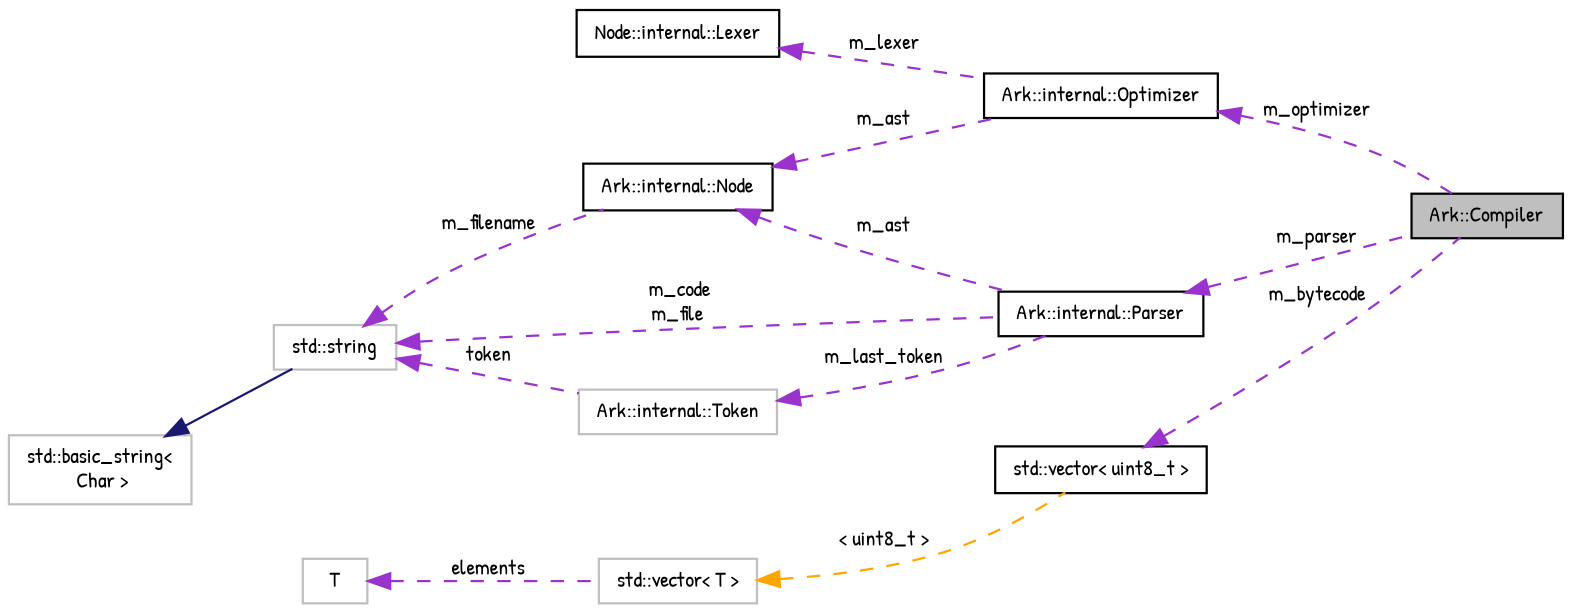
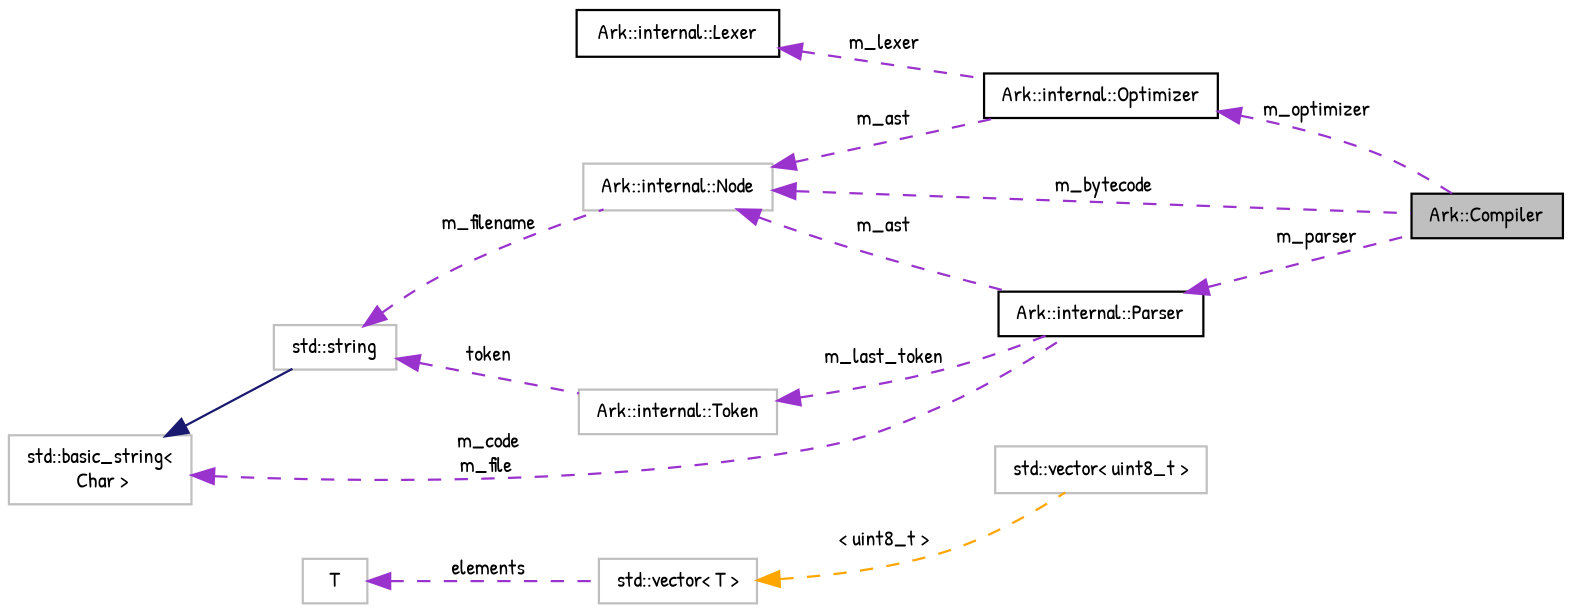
(678, 33) -> (678, 33)
(678, 187) -> (678, 187)
(709, 328) -> (655, 469)
(1317, 344) -> (1104, 202)
(1101, 470) -> (1101, 470)
